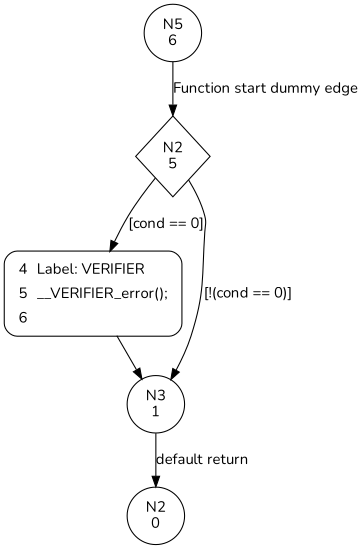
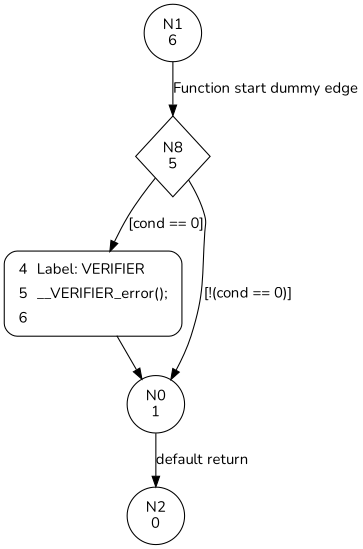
(173, 33) -> (173, 33)
(173, 156) -> (173, 156)
(156, 404) -> (156, 404)
